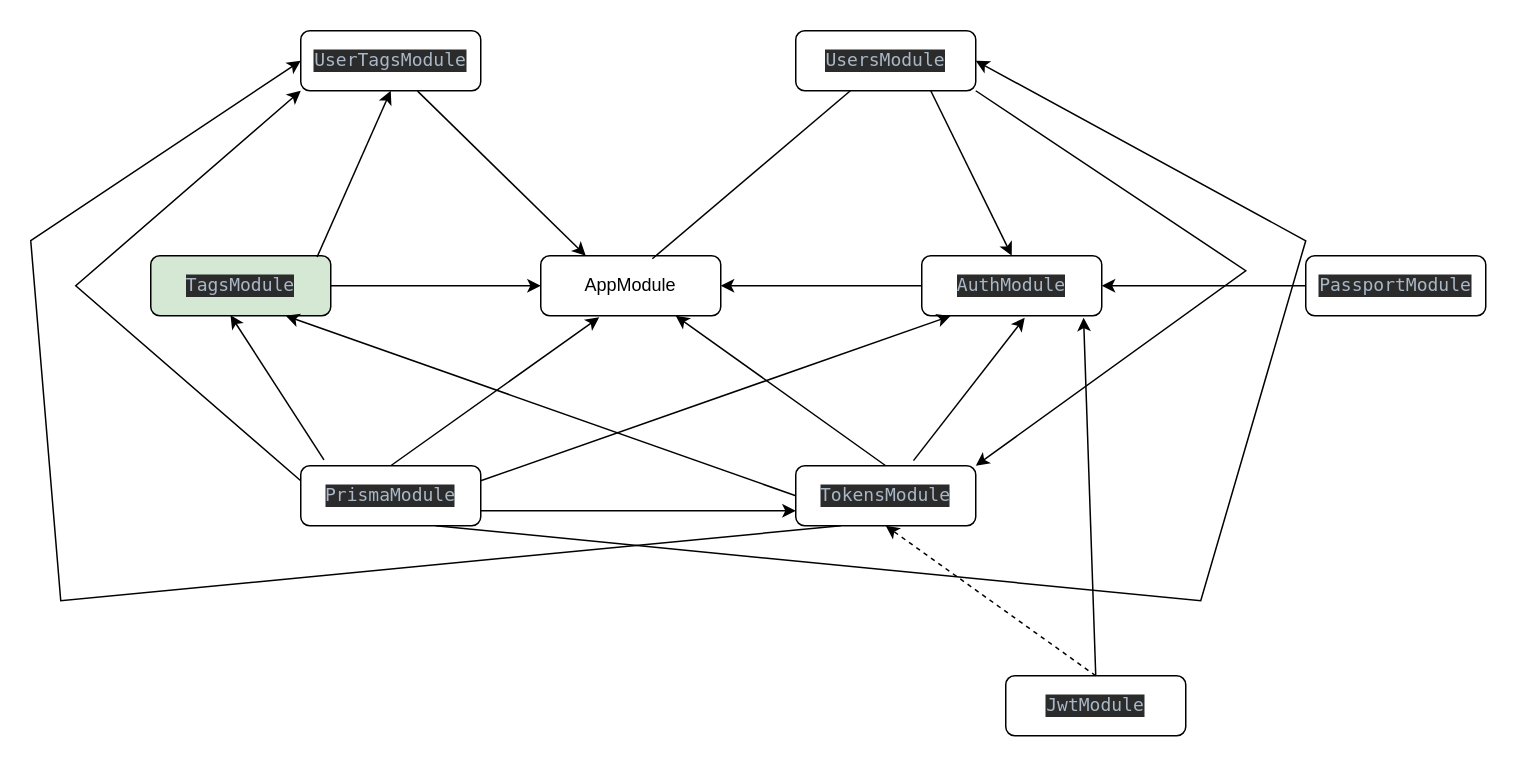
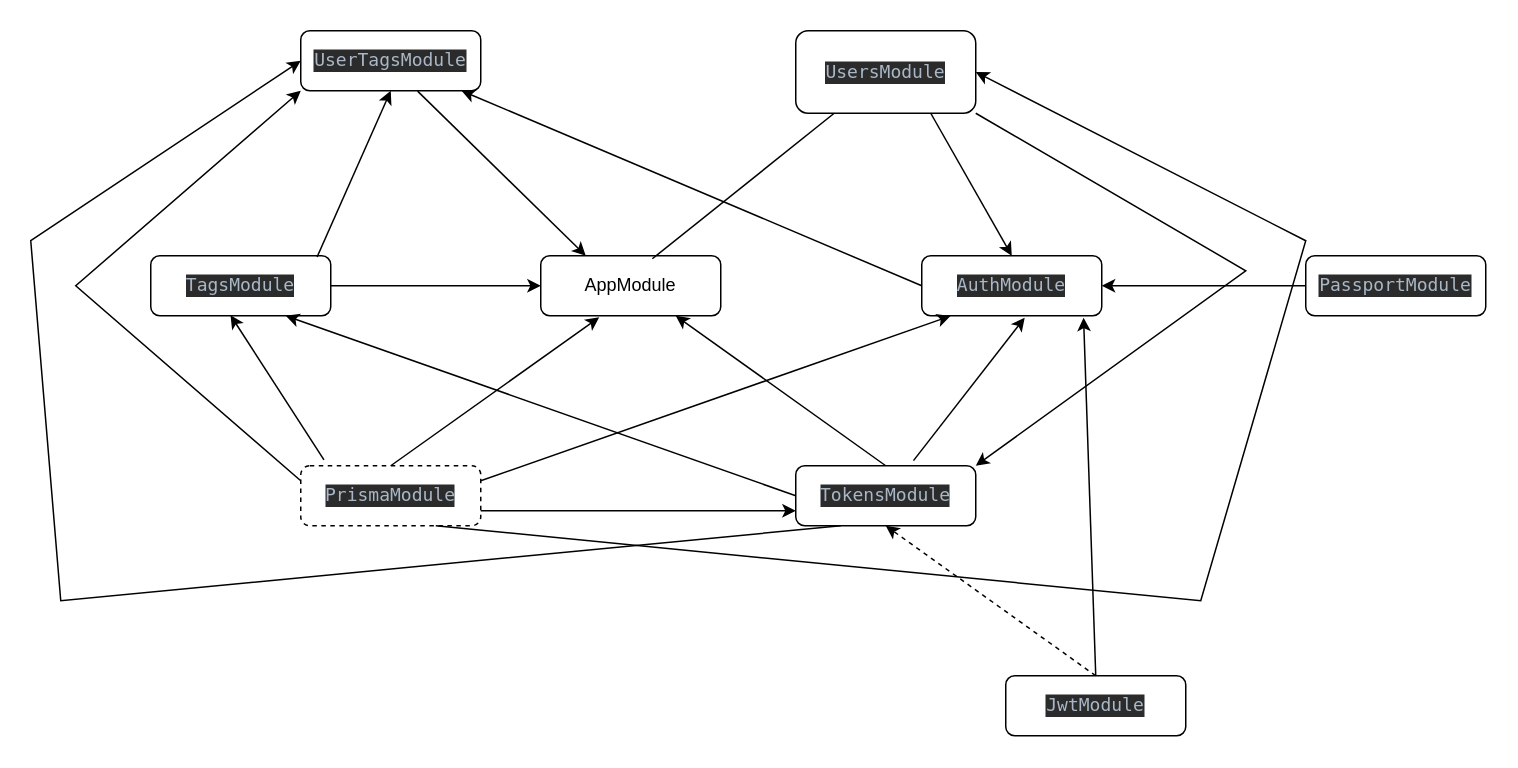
(886, 61) -> (886, 72)
(241, 286) -> (241, 286)
(827, 286) -> (594, 147)
(391, 496) -> (391, 496)
